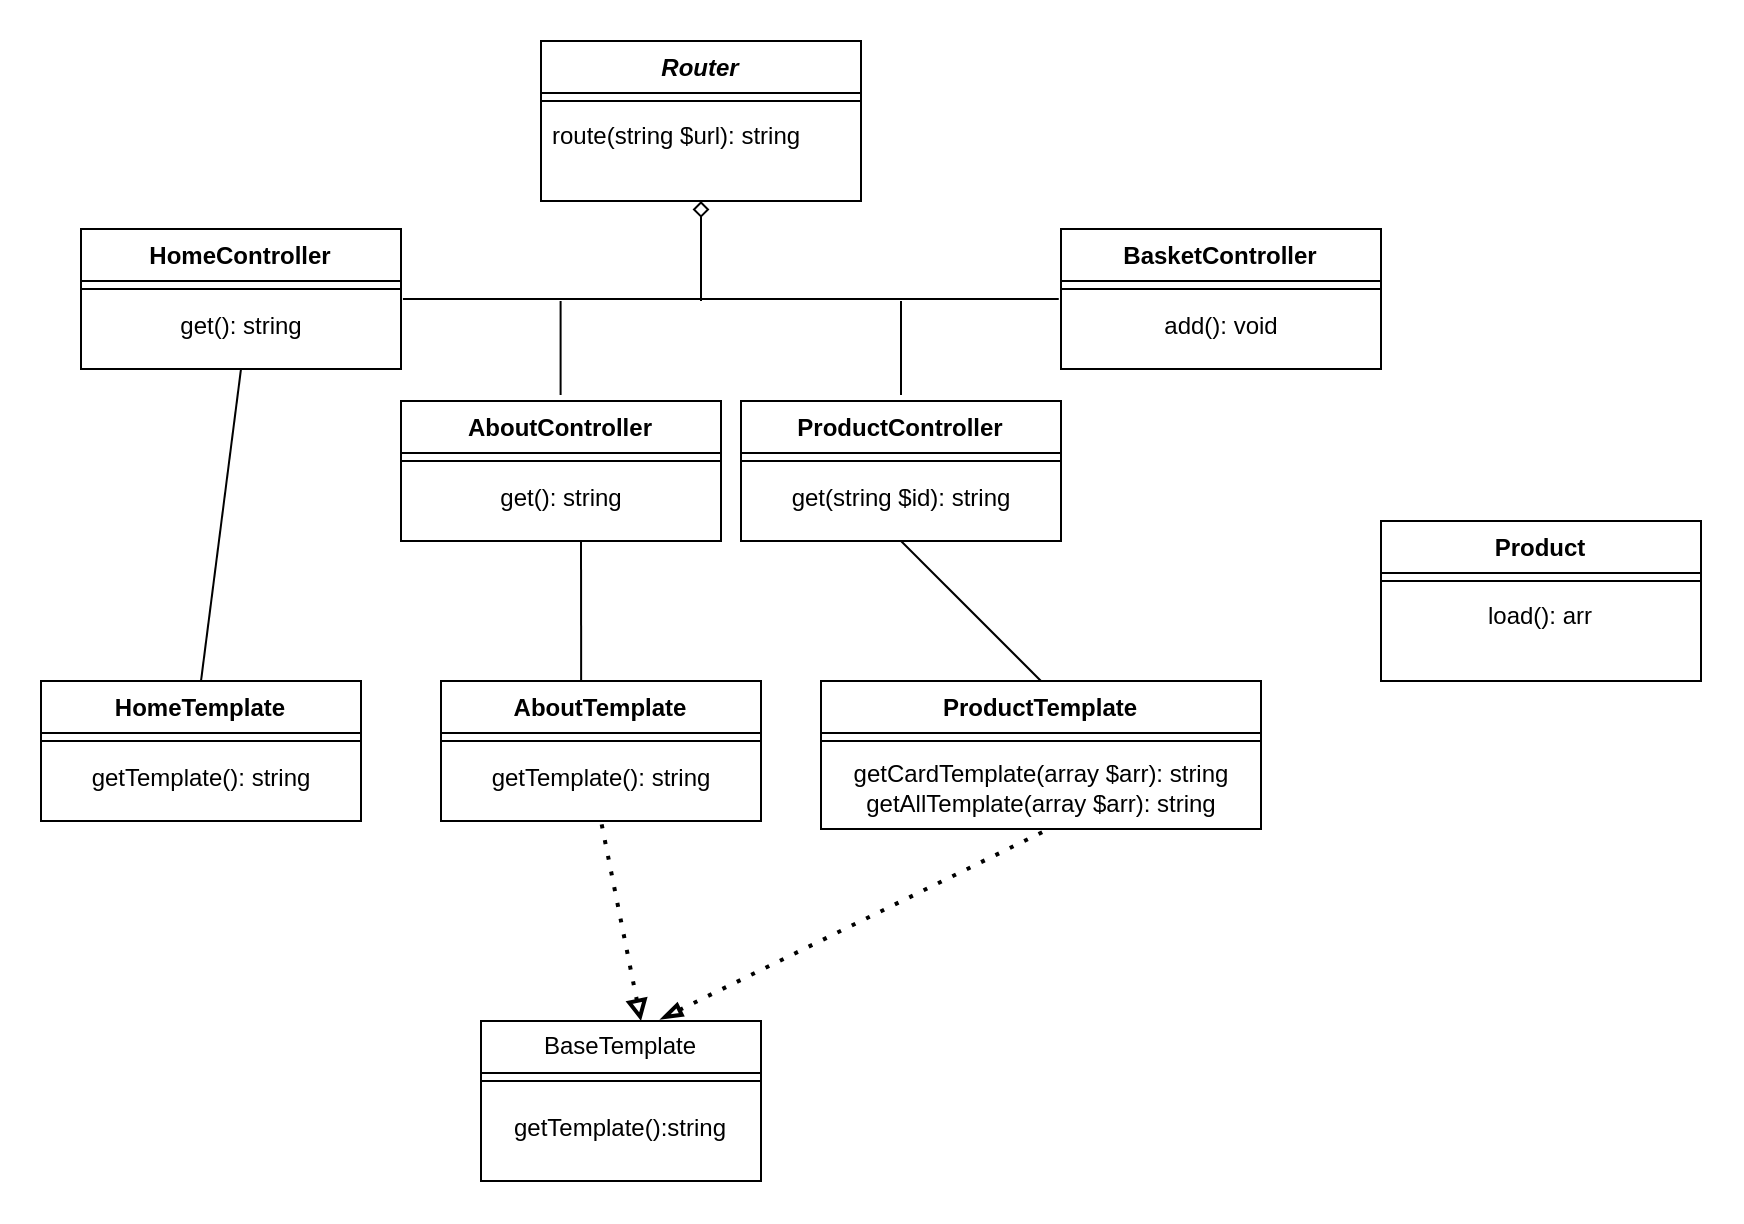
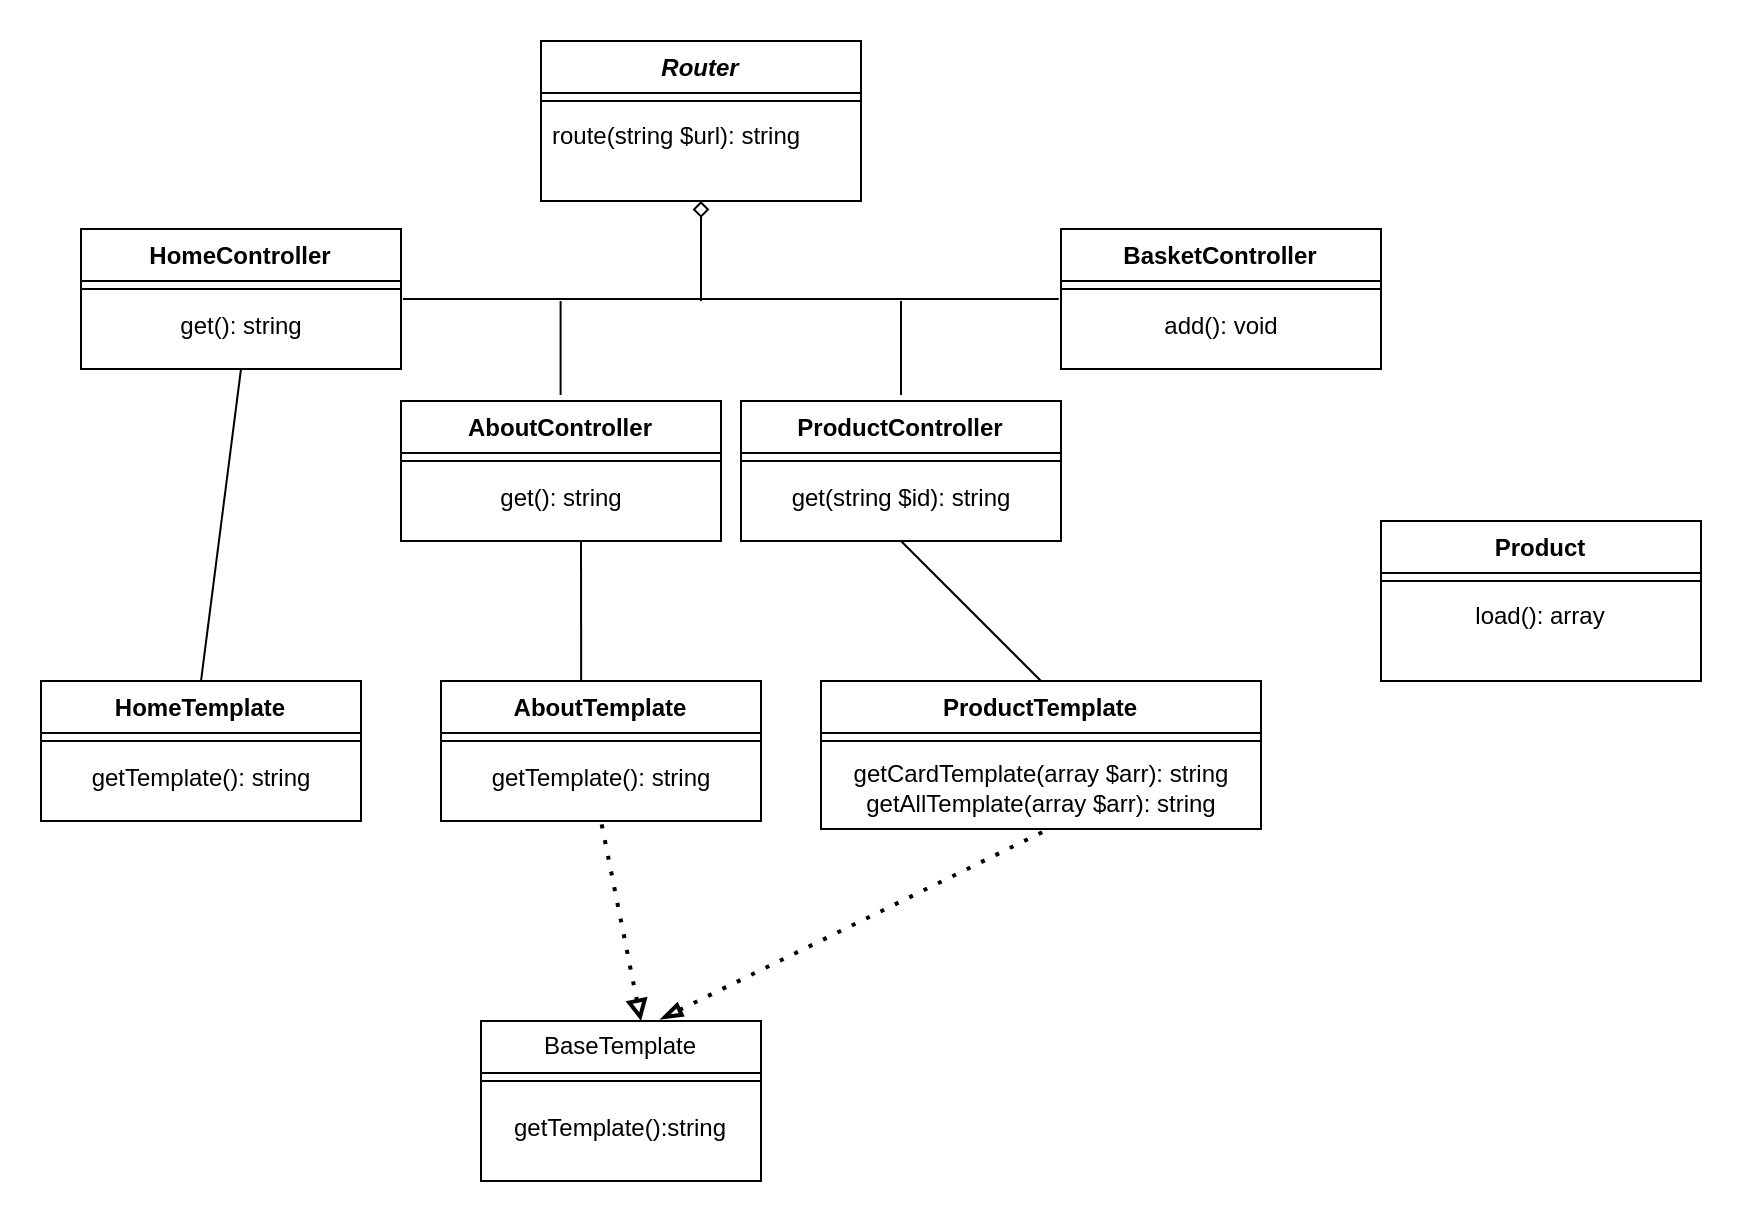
(1540, 616) -> (1540, 616)
